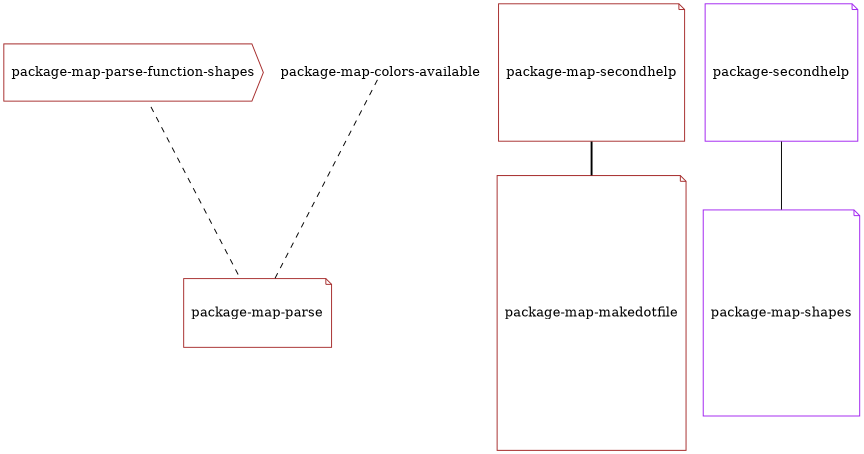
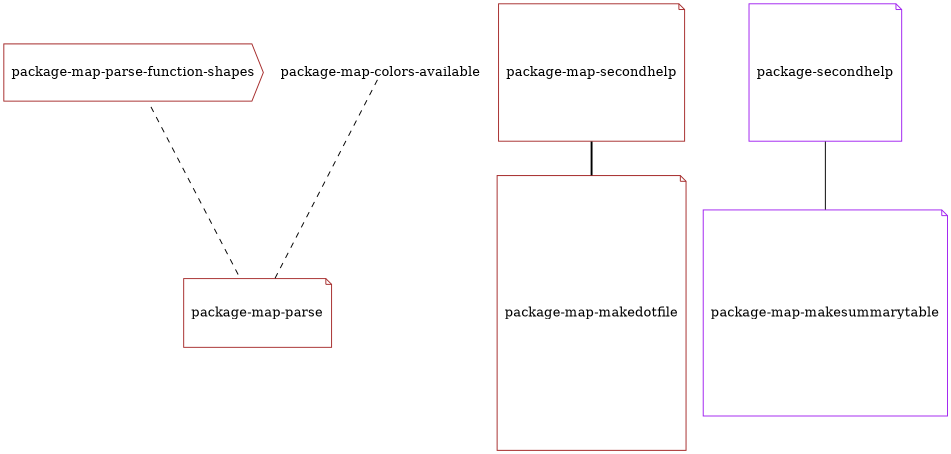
(781, 313) -> (825, 313)
